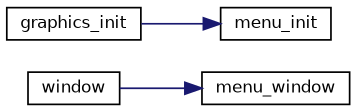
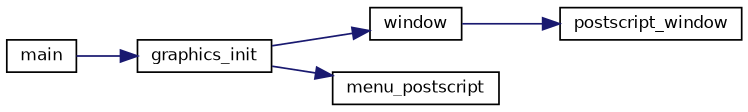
(276, 24) -> (416, 88)
none -> (312, 40)
none -> (42, 56)
(276, 88) -> (651, 24)
